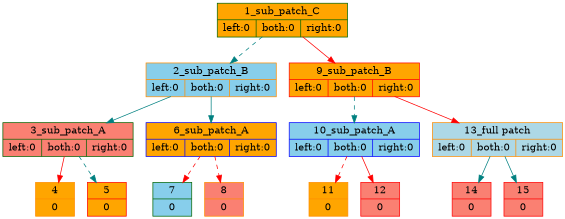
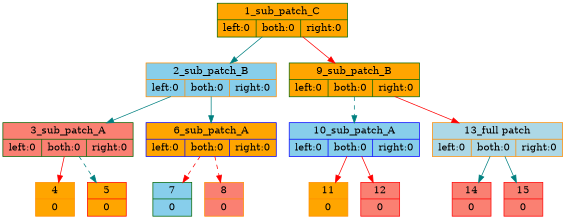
(249, 48) -> (249, 48)
(354, 80) -> (354, 80)
(343, 166) -> (343, 166)
